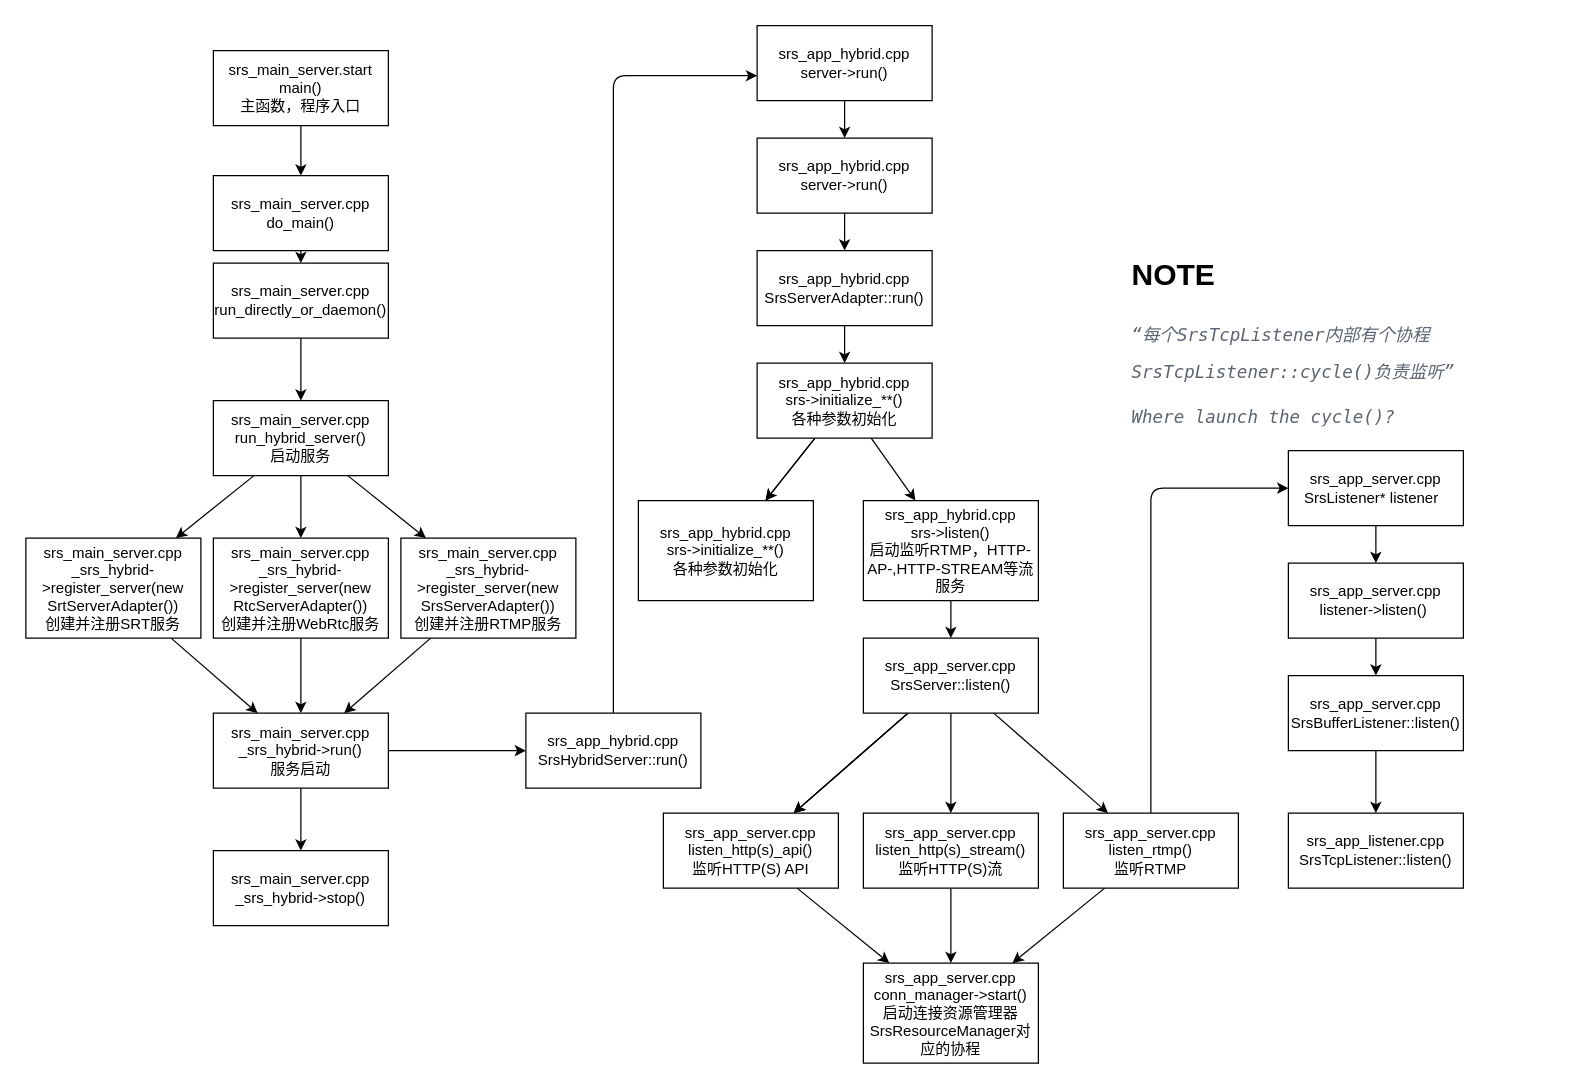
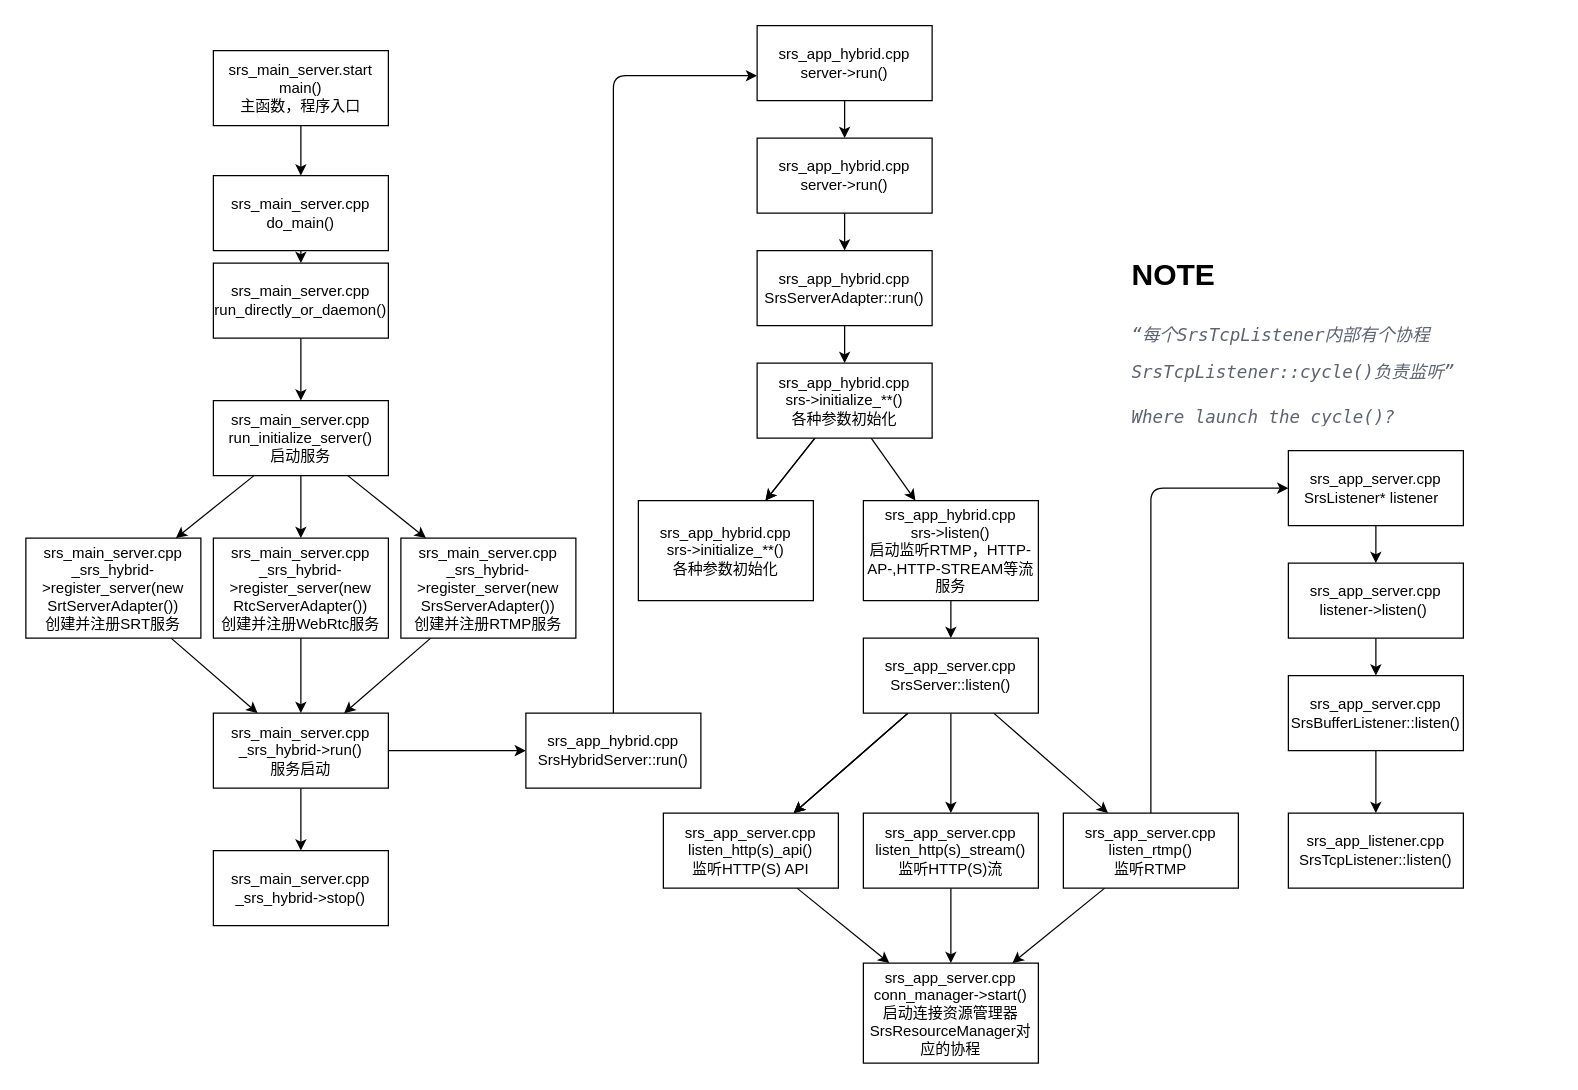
(301, 438) -> (301, 438)
